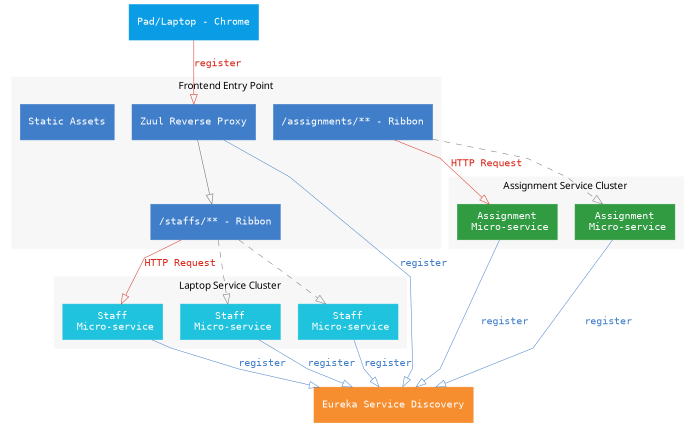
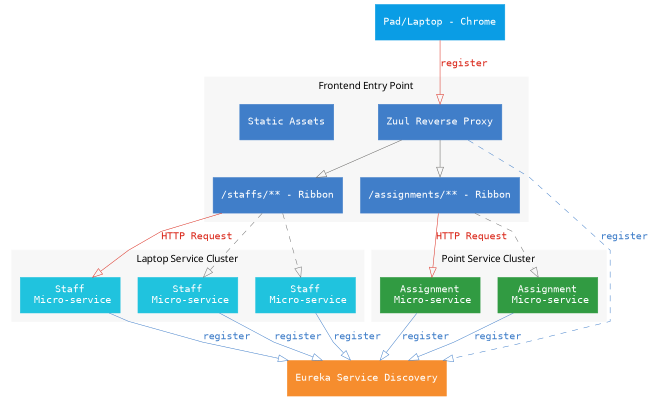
none -> (440, 153)
(566, 186) -> (489, 260)
(360, 235) -> (599, 240)
